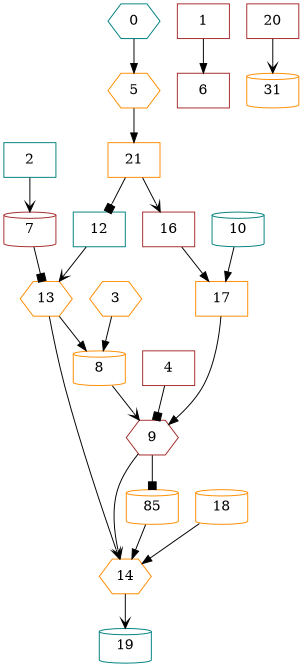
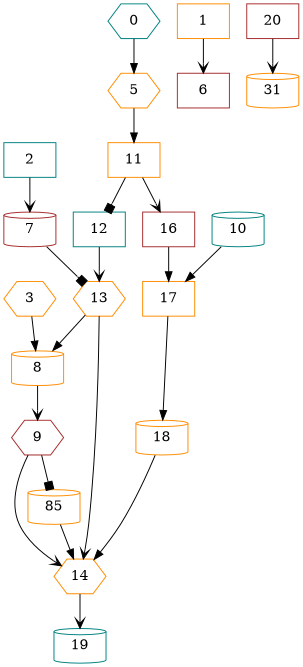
(203, 21) -> (203, 21)
(203, 51) -> (203, 51)
(134, 160) -> (134, 160)
(169, 368) -> none
(209, 372) -> (166, 363)
